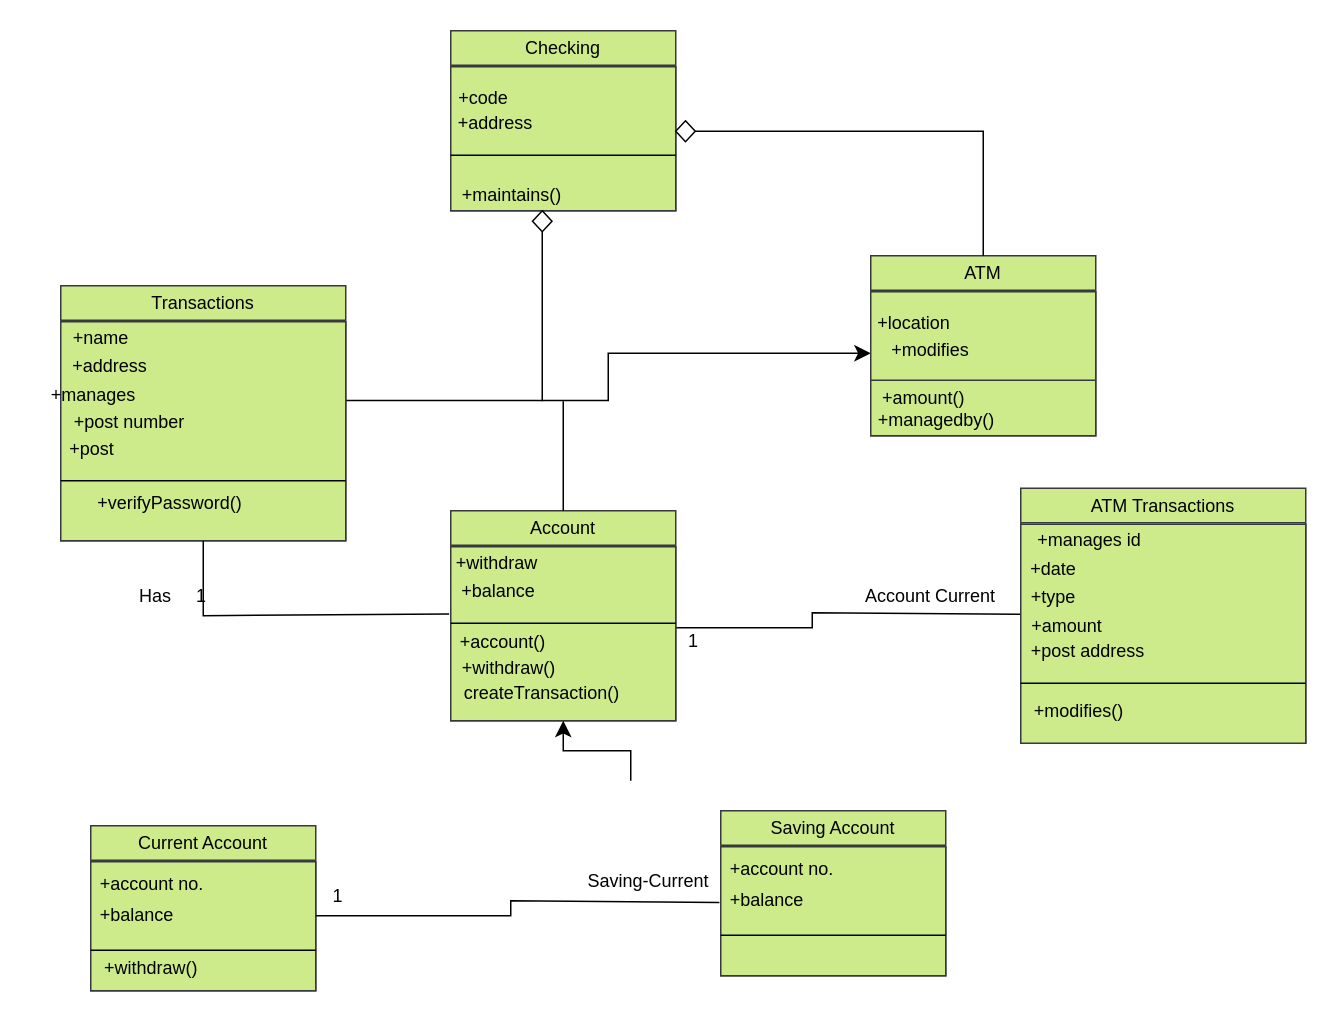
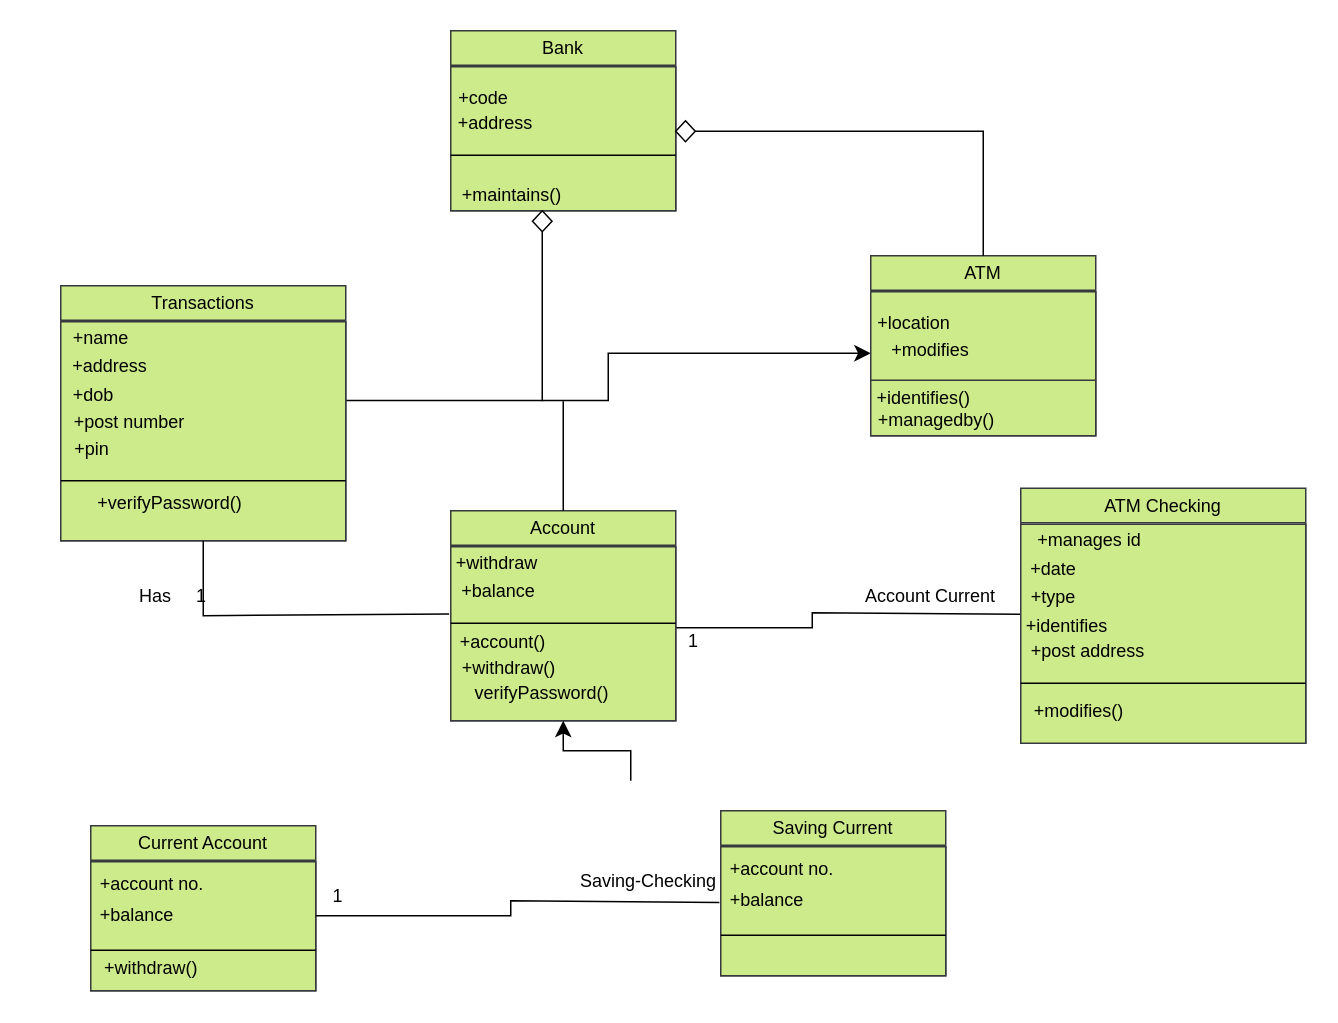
(563, 49) -> (563, 49)
(94, 395) -> (94, 395)
(924, 398) -> (924, 398)
(92, 449) -> (92, 449)
(1163, 506) -> (1163, 506)
(1067, 626) -> (1067, 626)
(542, 694) -> (542, 694)
(833, 829) -> (833, 829)
(649, 878) -> (649, 878)
